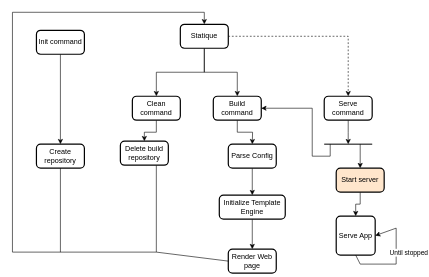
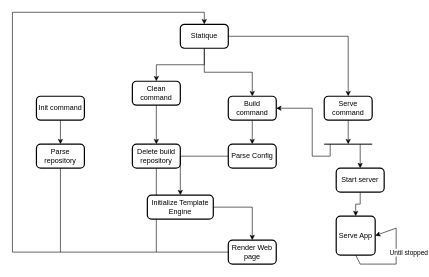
(316, 36) -> (316, 36)
(60, 42) -> (60, 108)
(156, 108) -> (156, 93)
(237, 108) -> (252, 108)
(144, 153) -> (156, 156)
(60, 156) -> (60, 156)
(360, 180) -> (360, 180)
(252, 207) -> (180, 207)
(252, 261) -> (252, 252)
